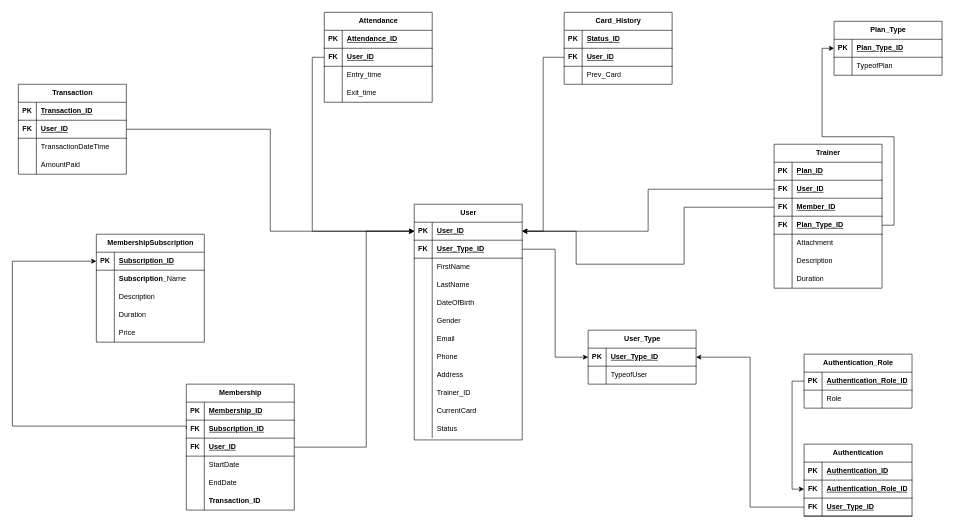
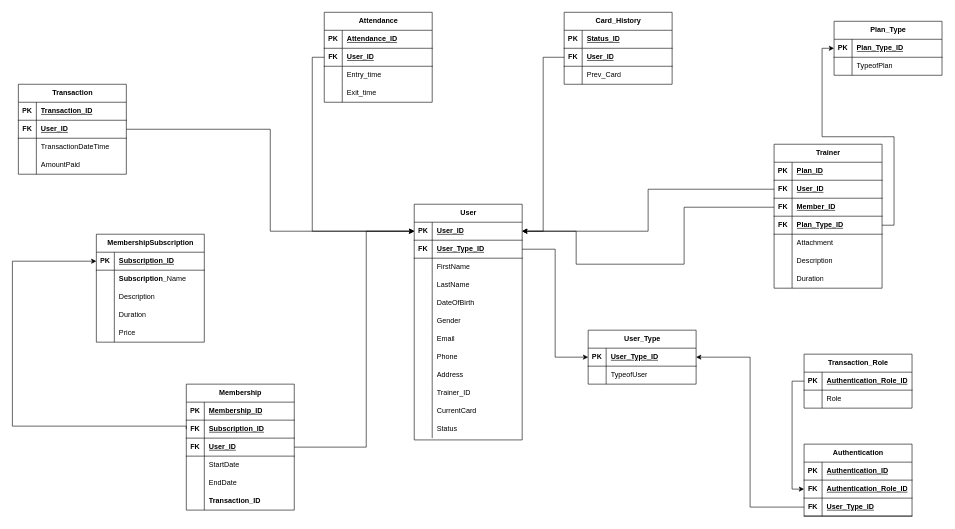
(859, 363) -> (859, 363)
